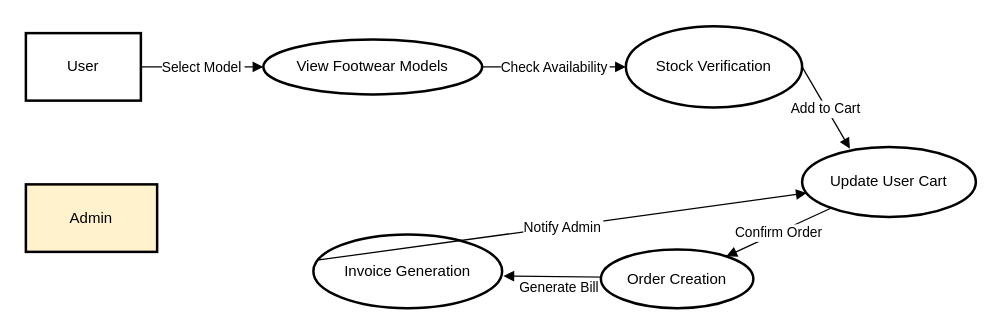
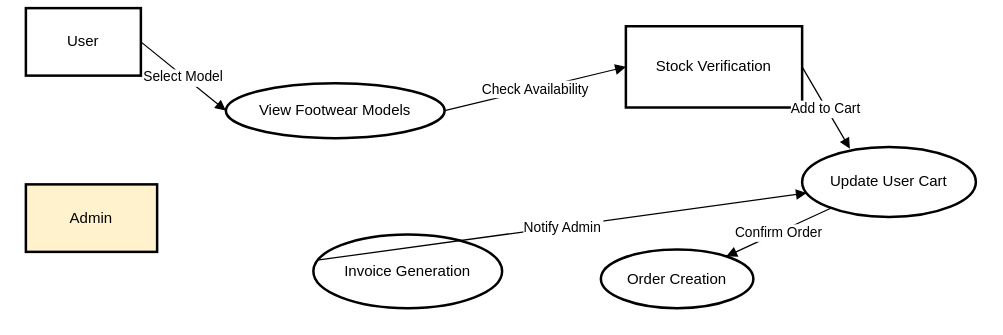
(83, 67) -> (83, 42)
(373, 67) -> (335, 111)
(714, 67) -> (714, 67)
(557, 277) -> none
